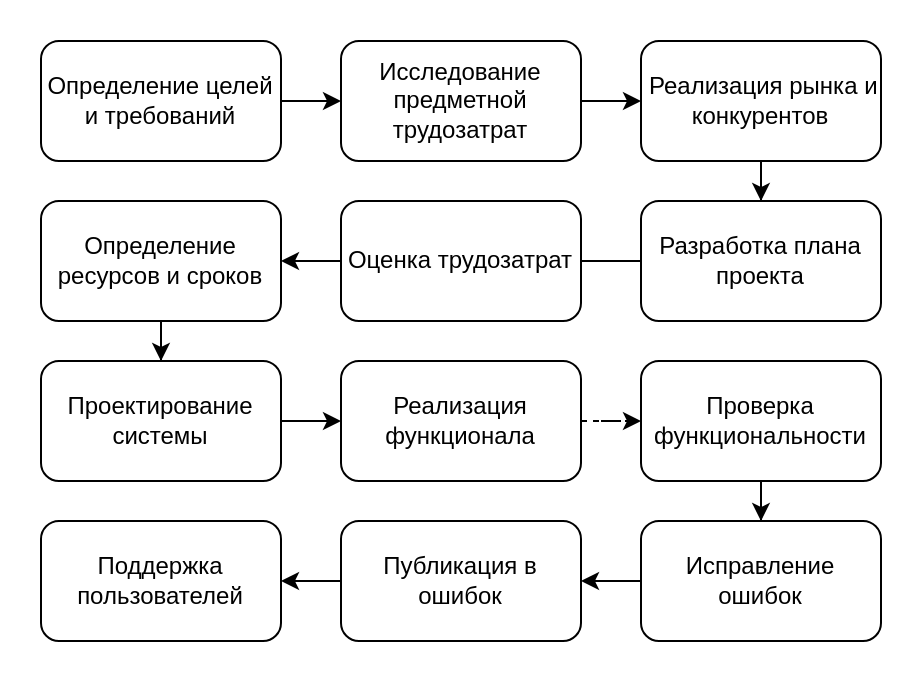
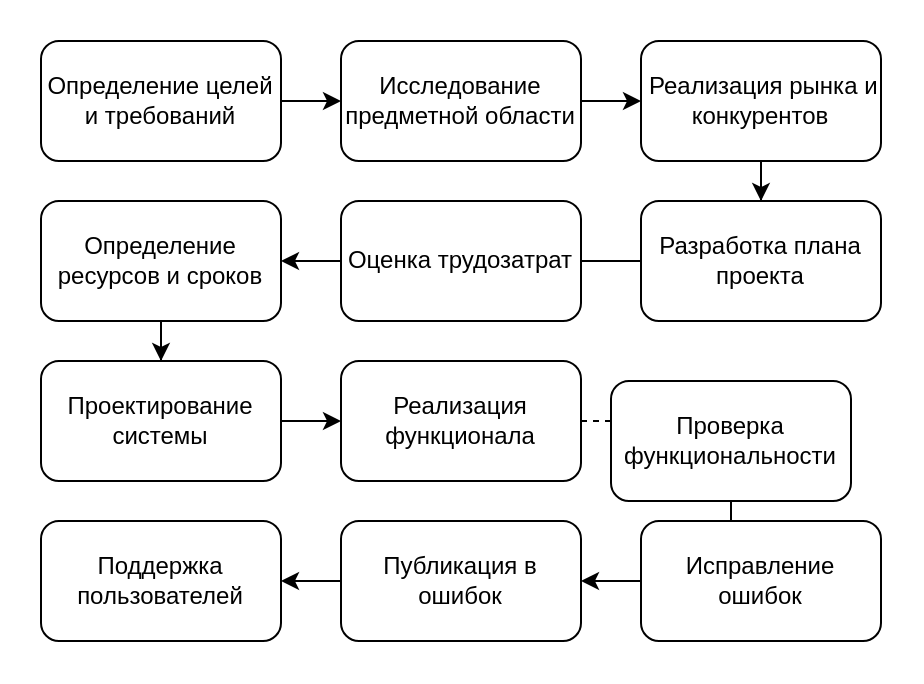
(461, 101) -> (461, 101)
(761, 421) -> (731, 441)
